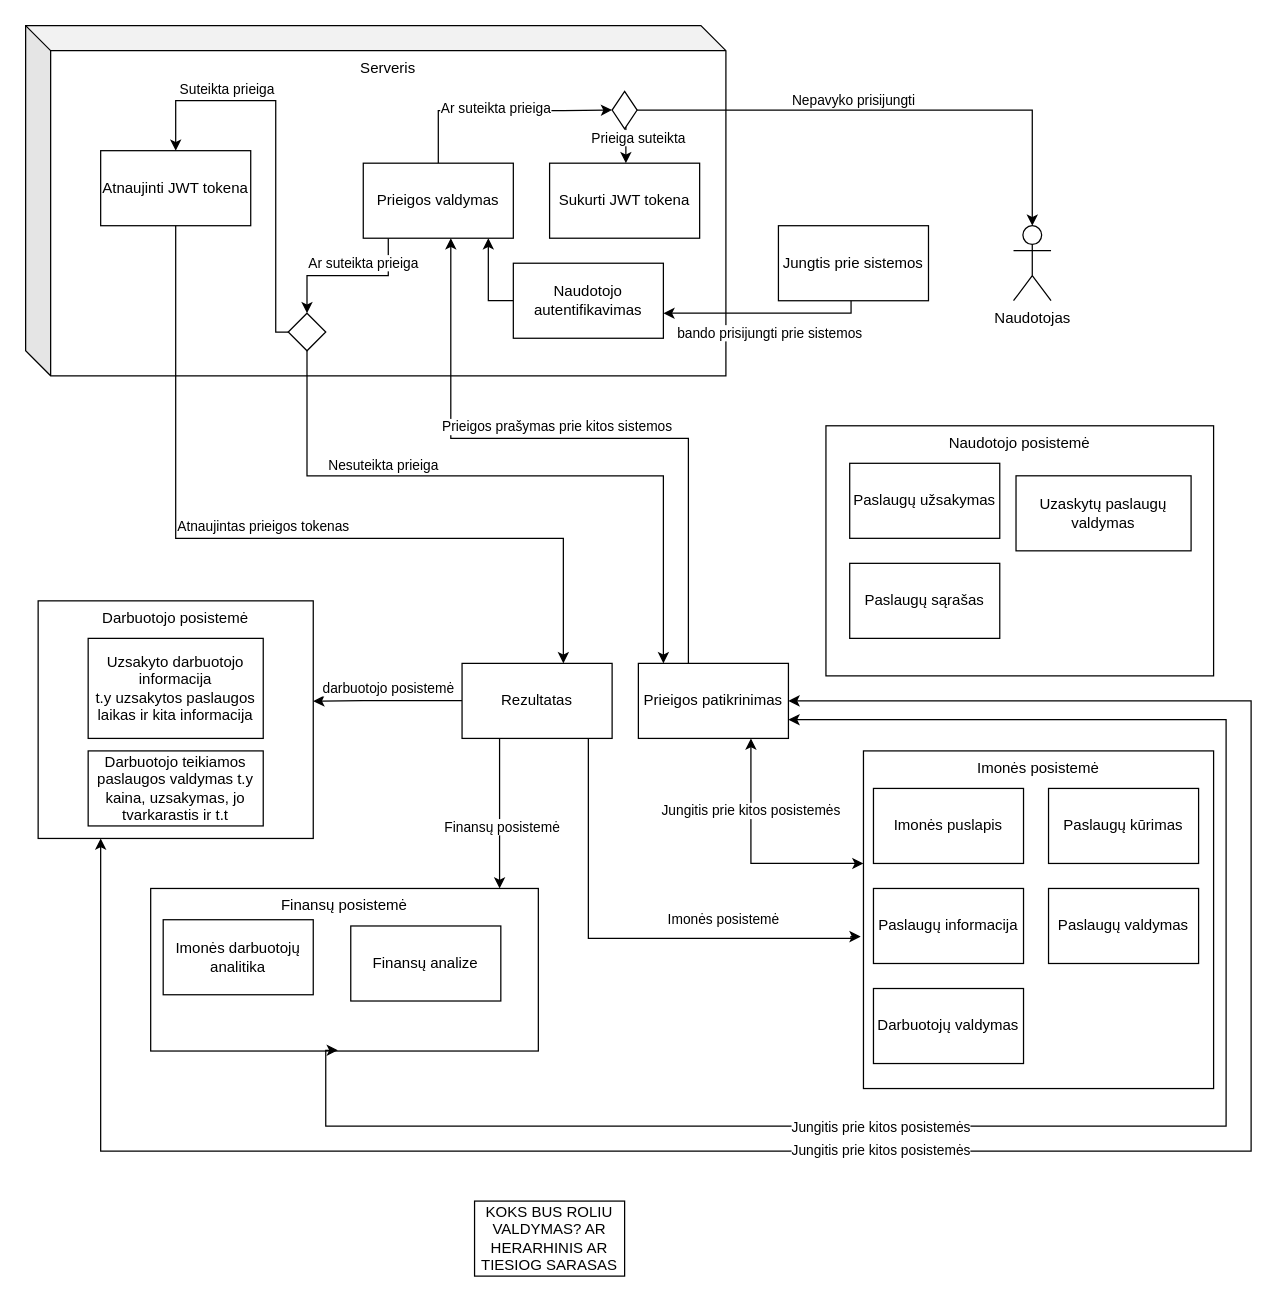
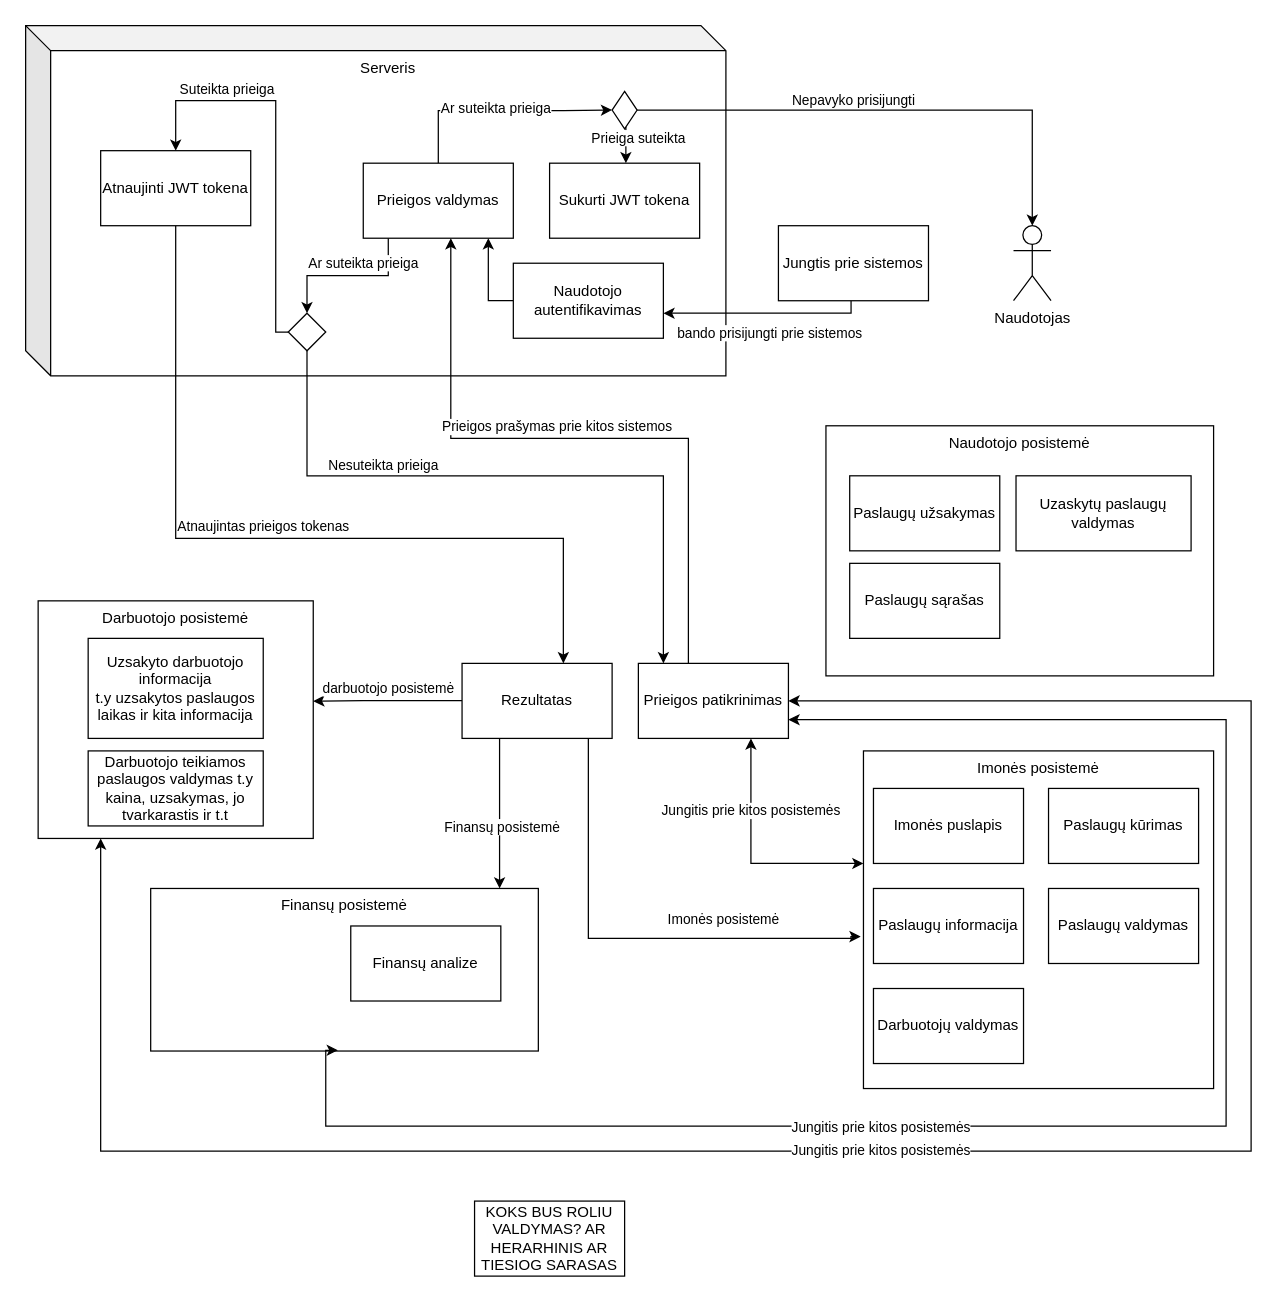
(924, 501) -> (924, 513)
(238, 957) -> none
